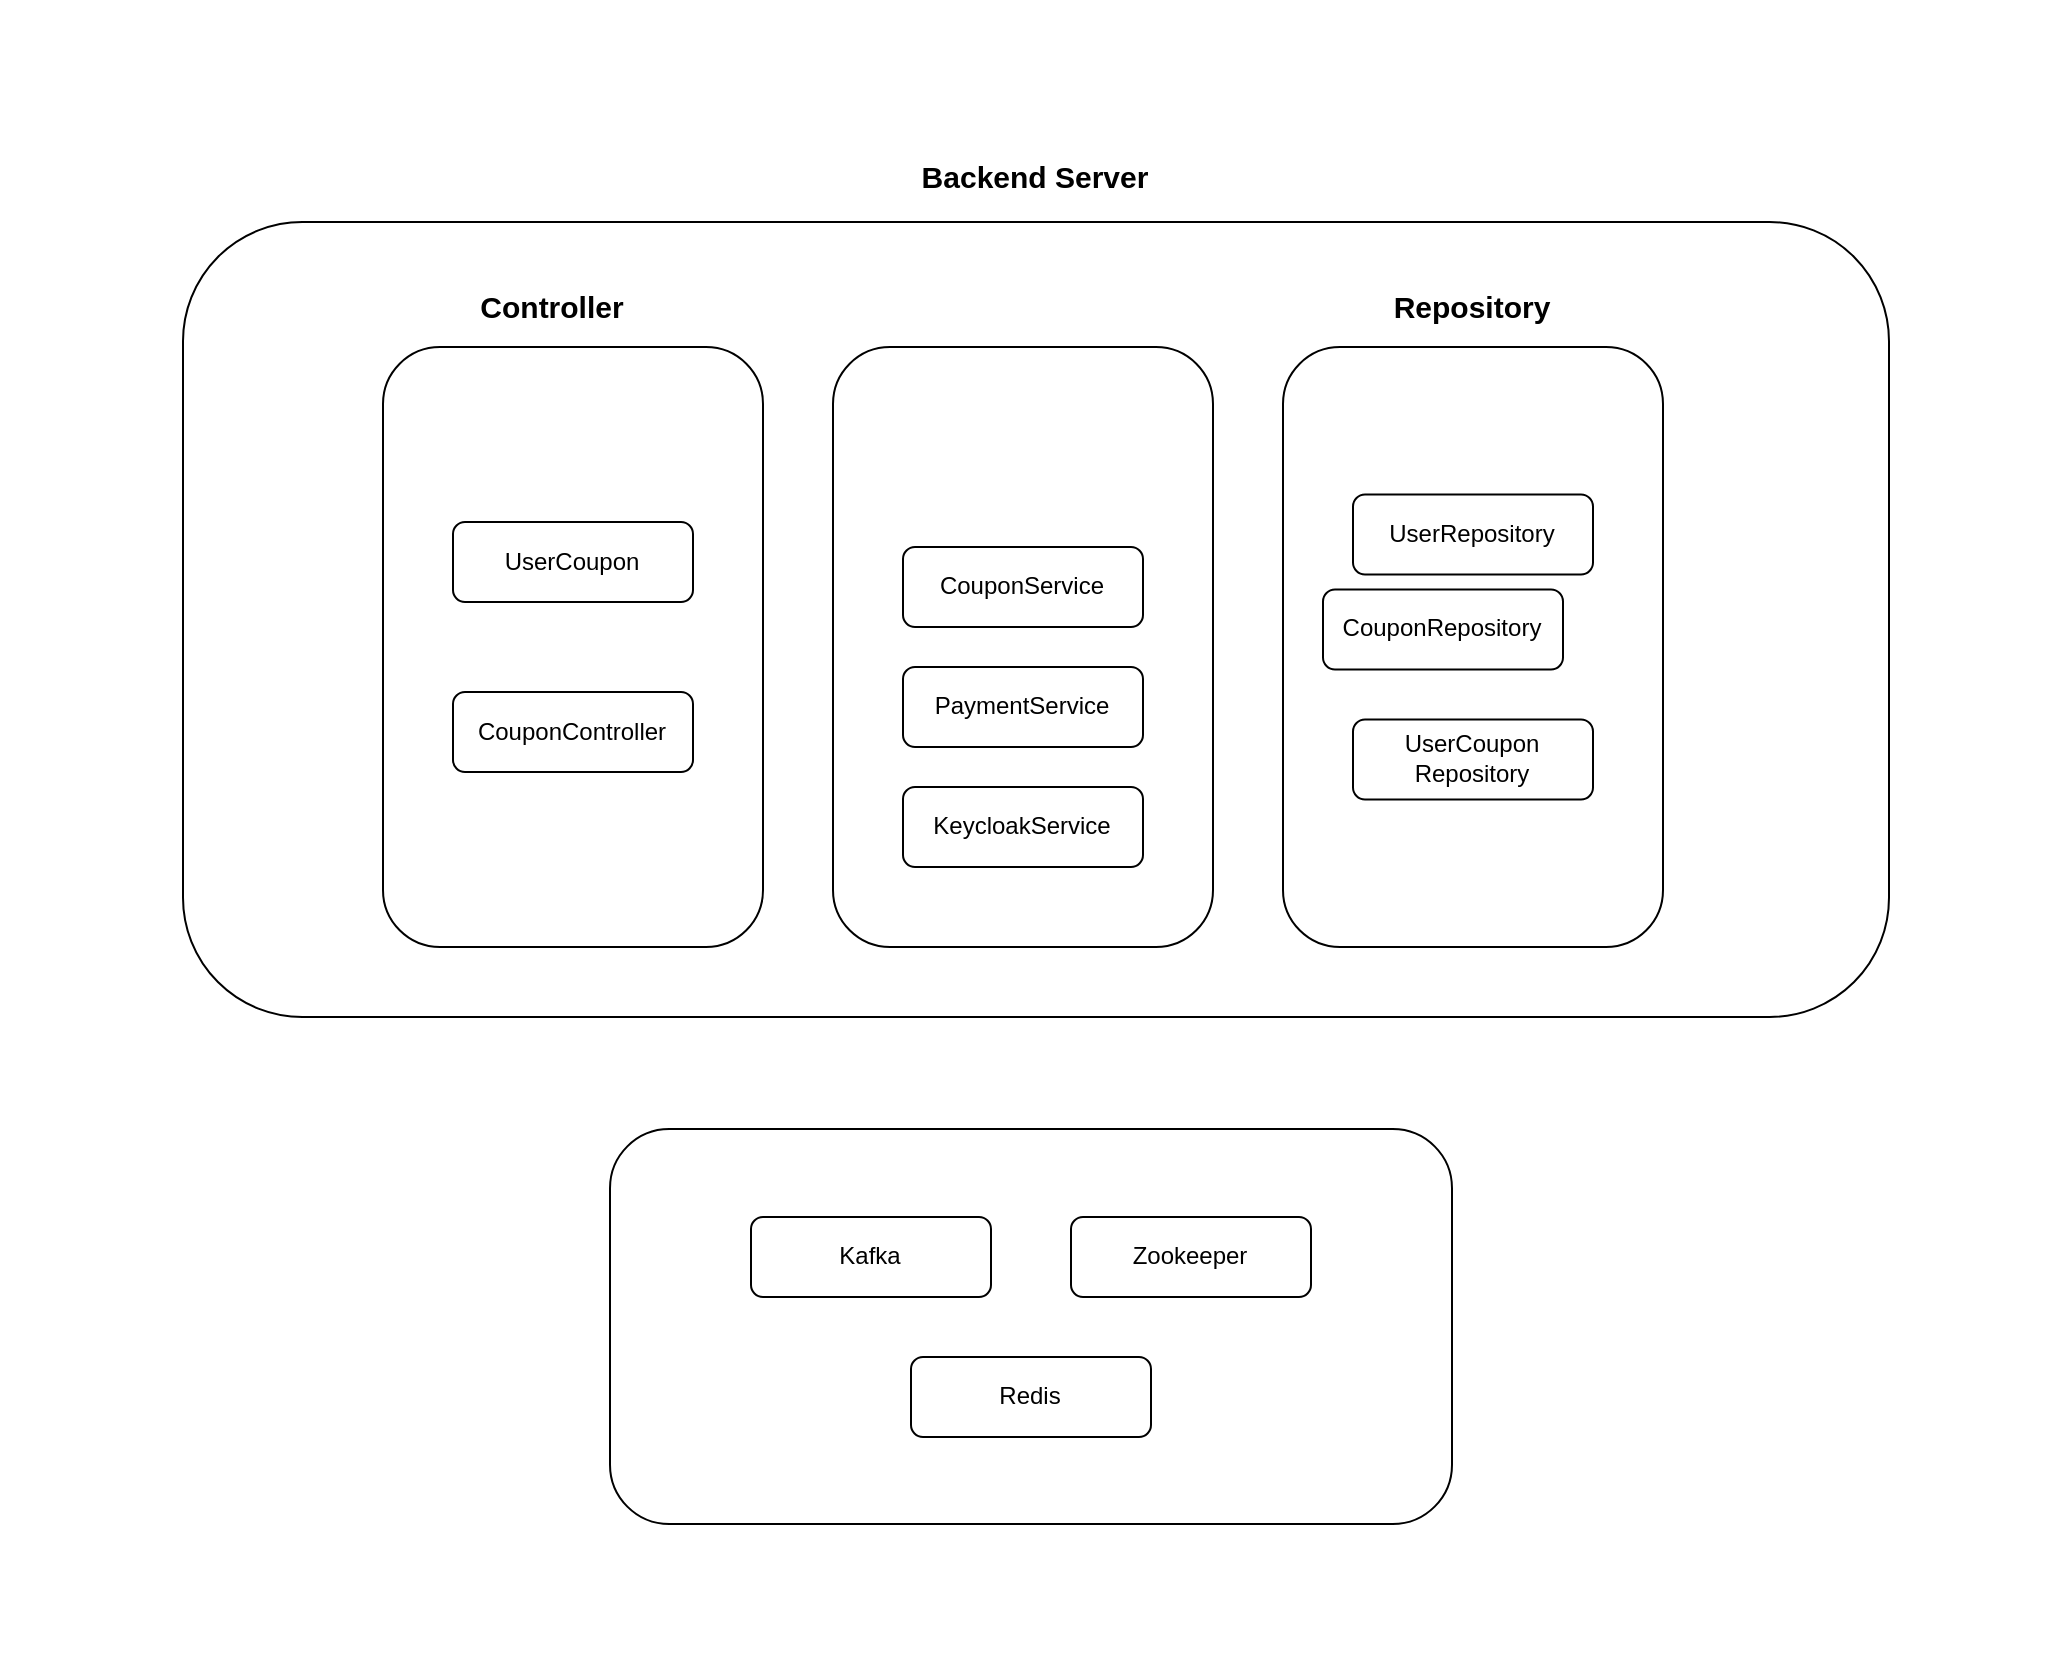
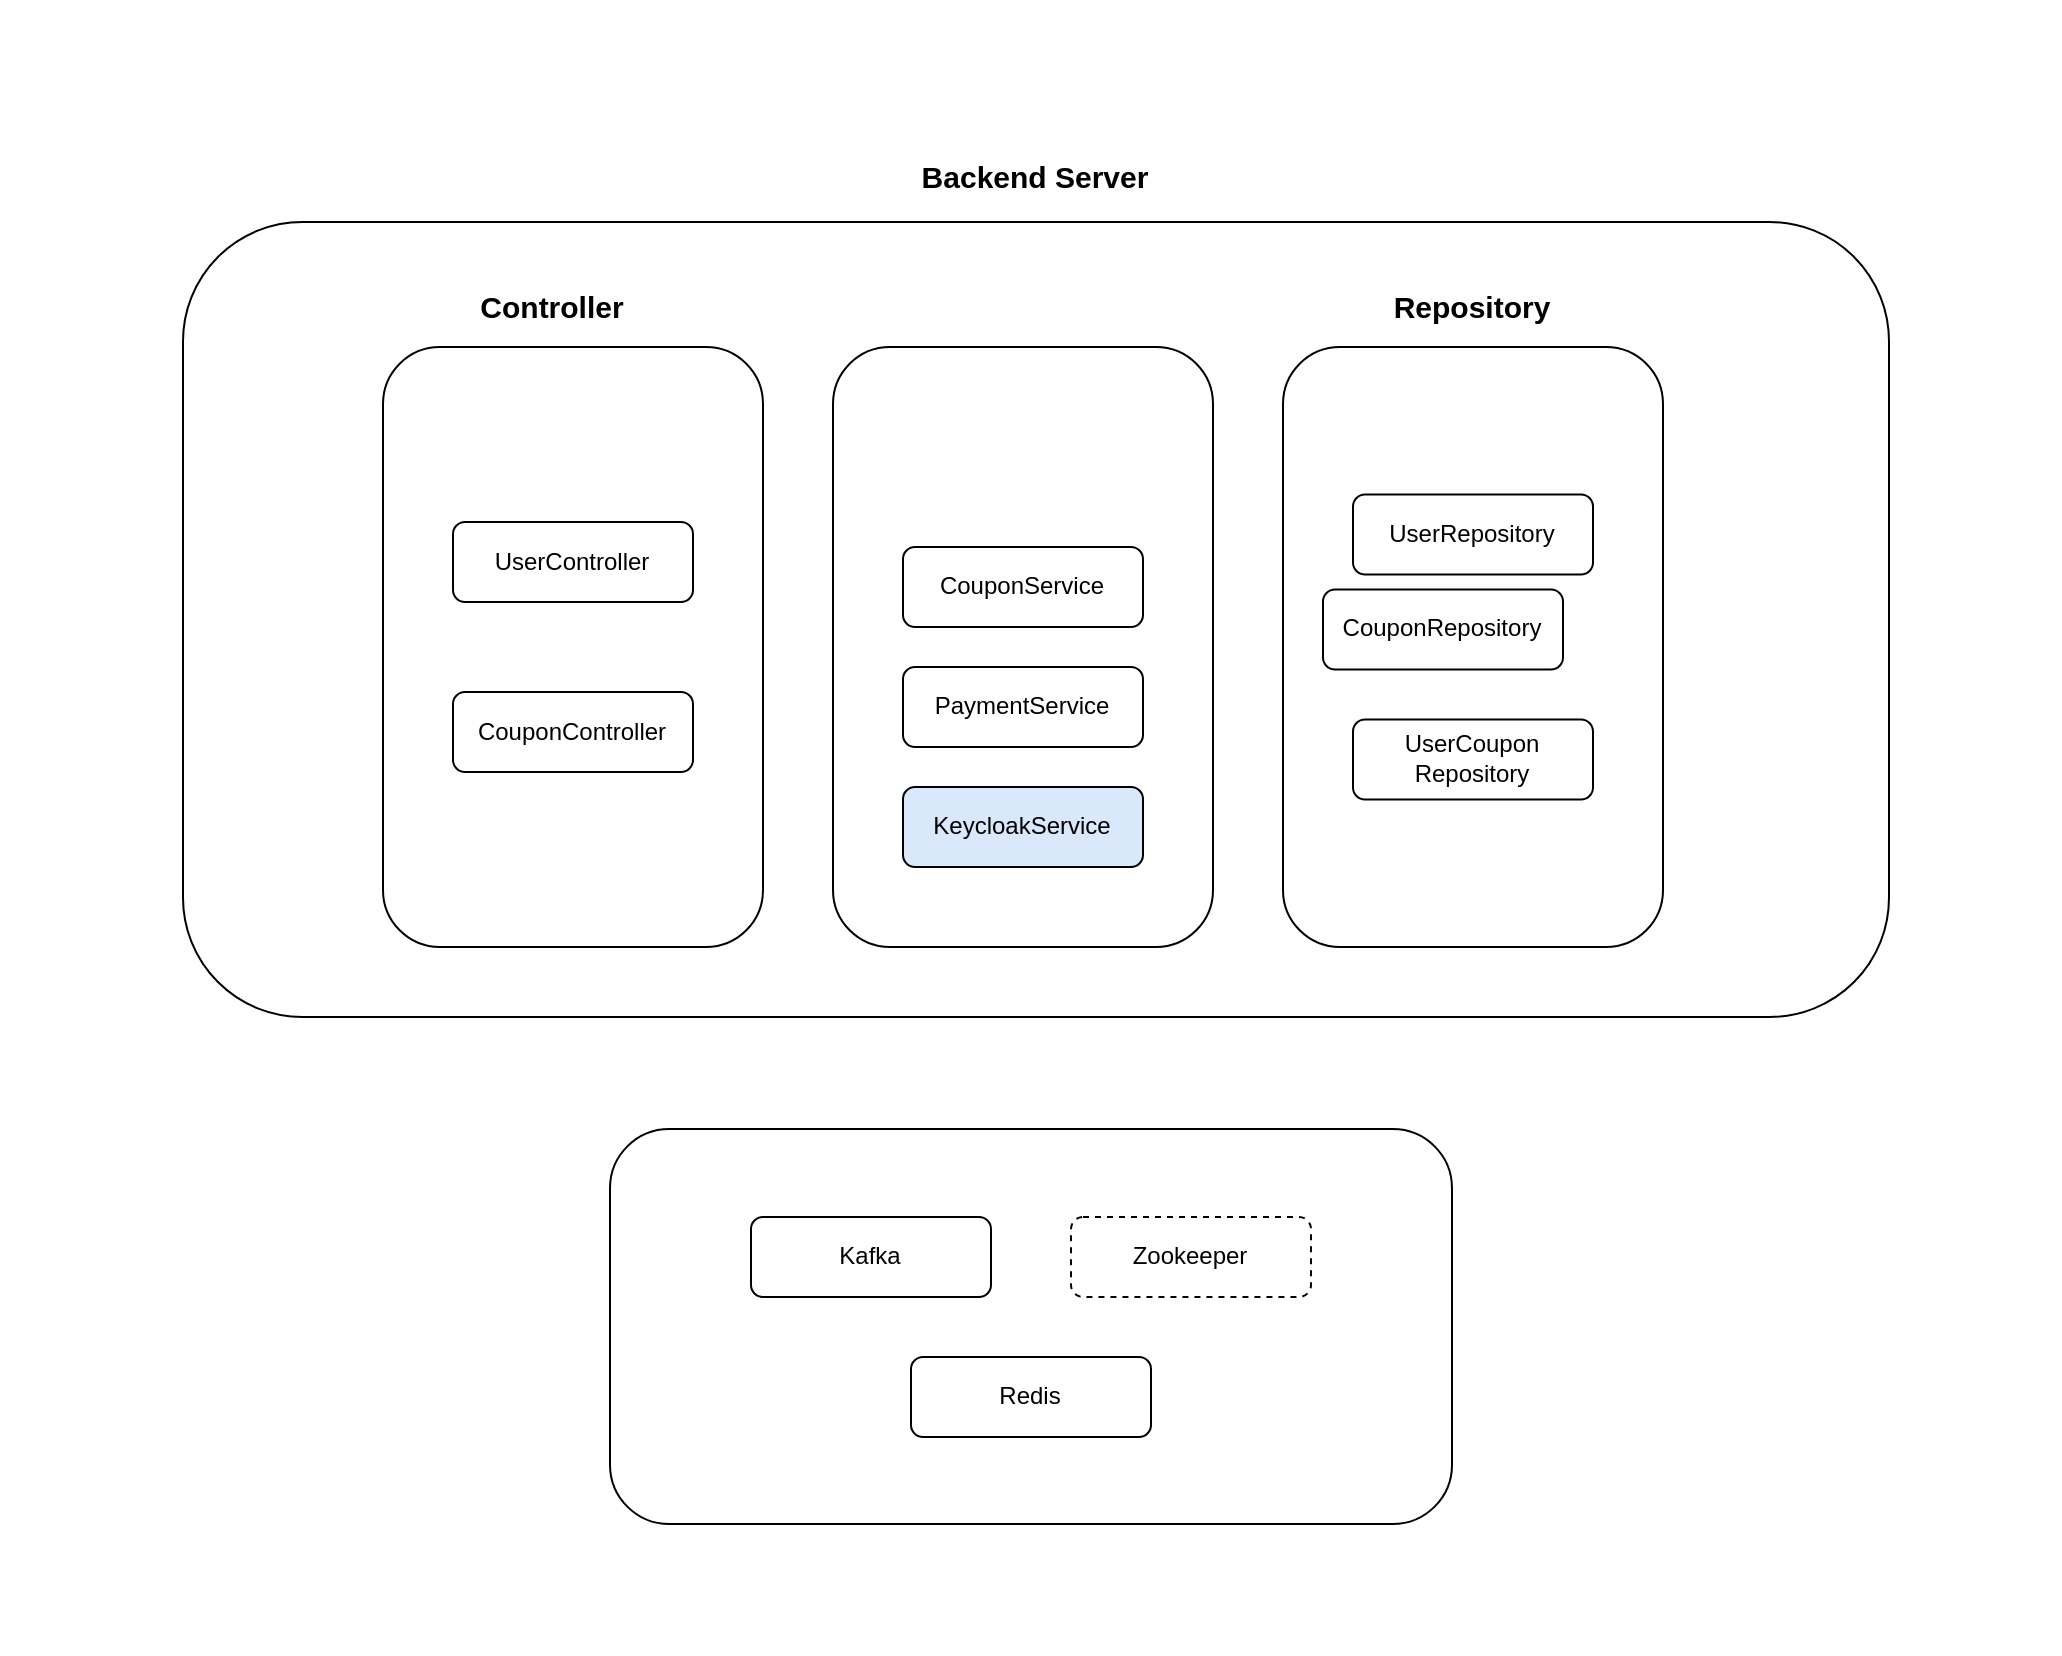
(573, 563) -> (573, 563)
(1023, 827) -> (1023, 827)
(1191, 1257) -> (1191, 1257)
